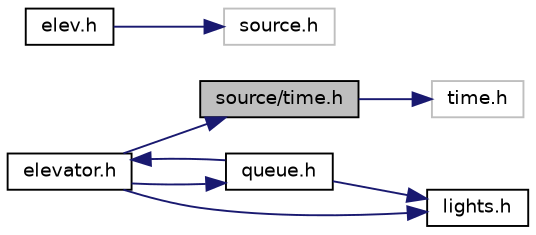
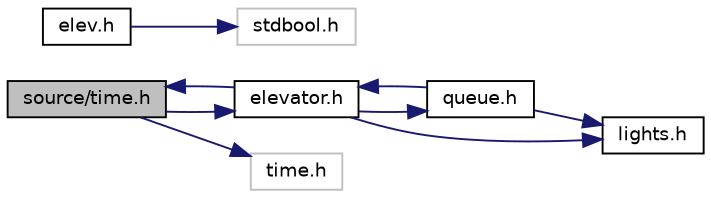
(279, 27) -> (297, 27)
none -> (191, 112)
